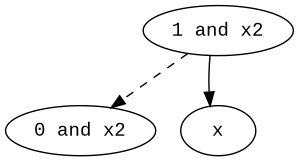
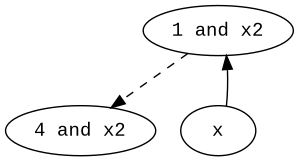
(209, 74) -> (228, 88)
(81, 131) -> (81, 131)
